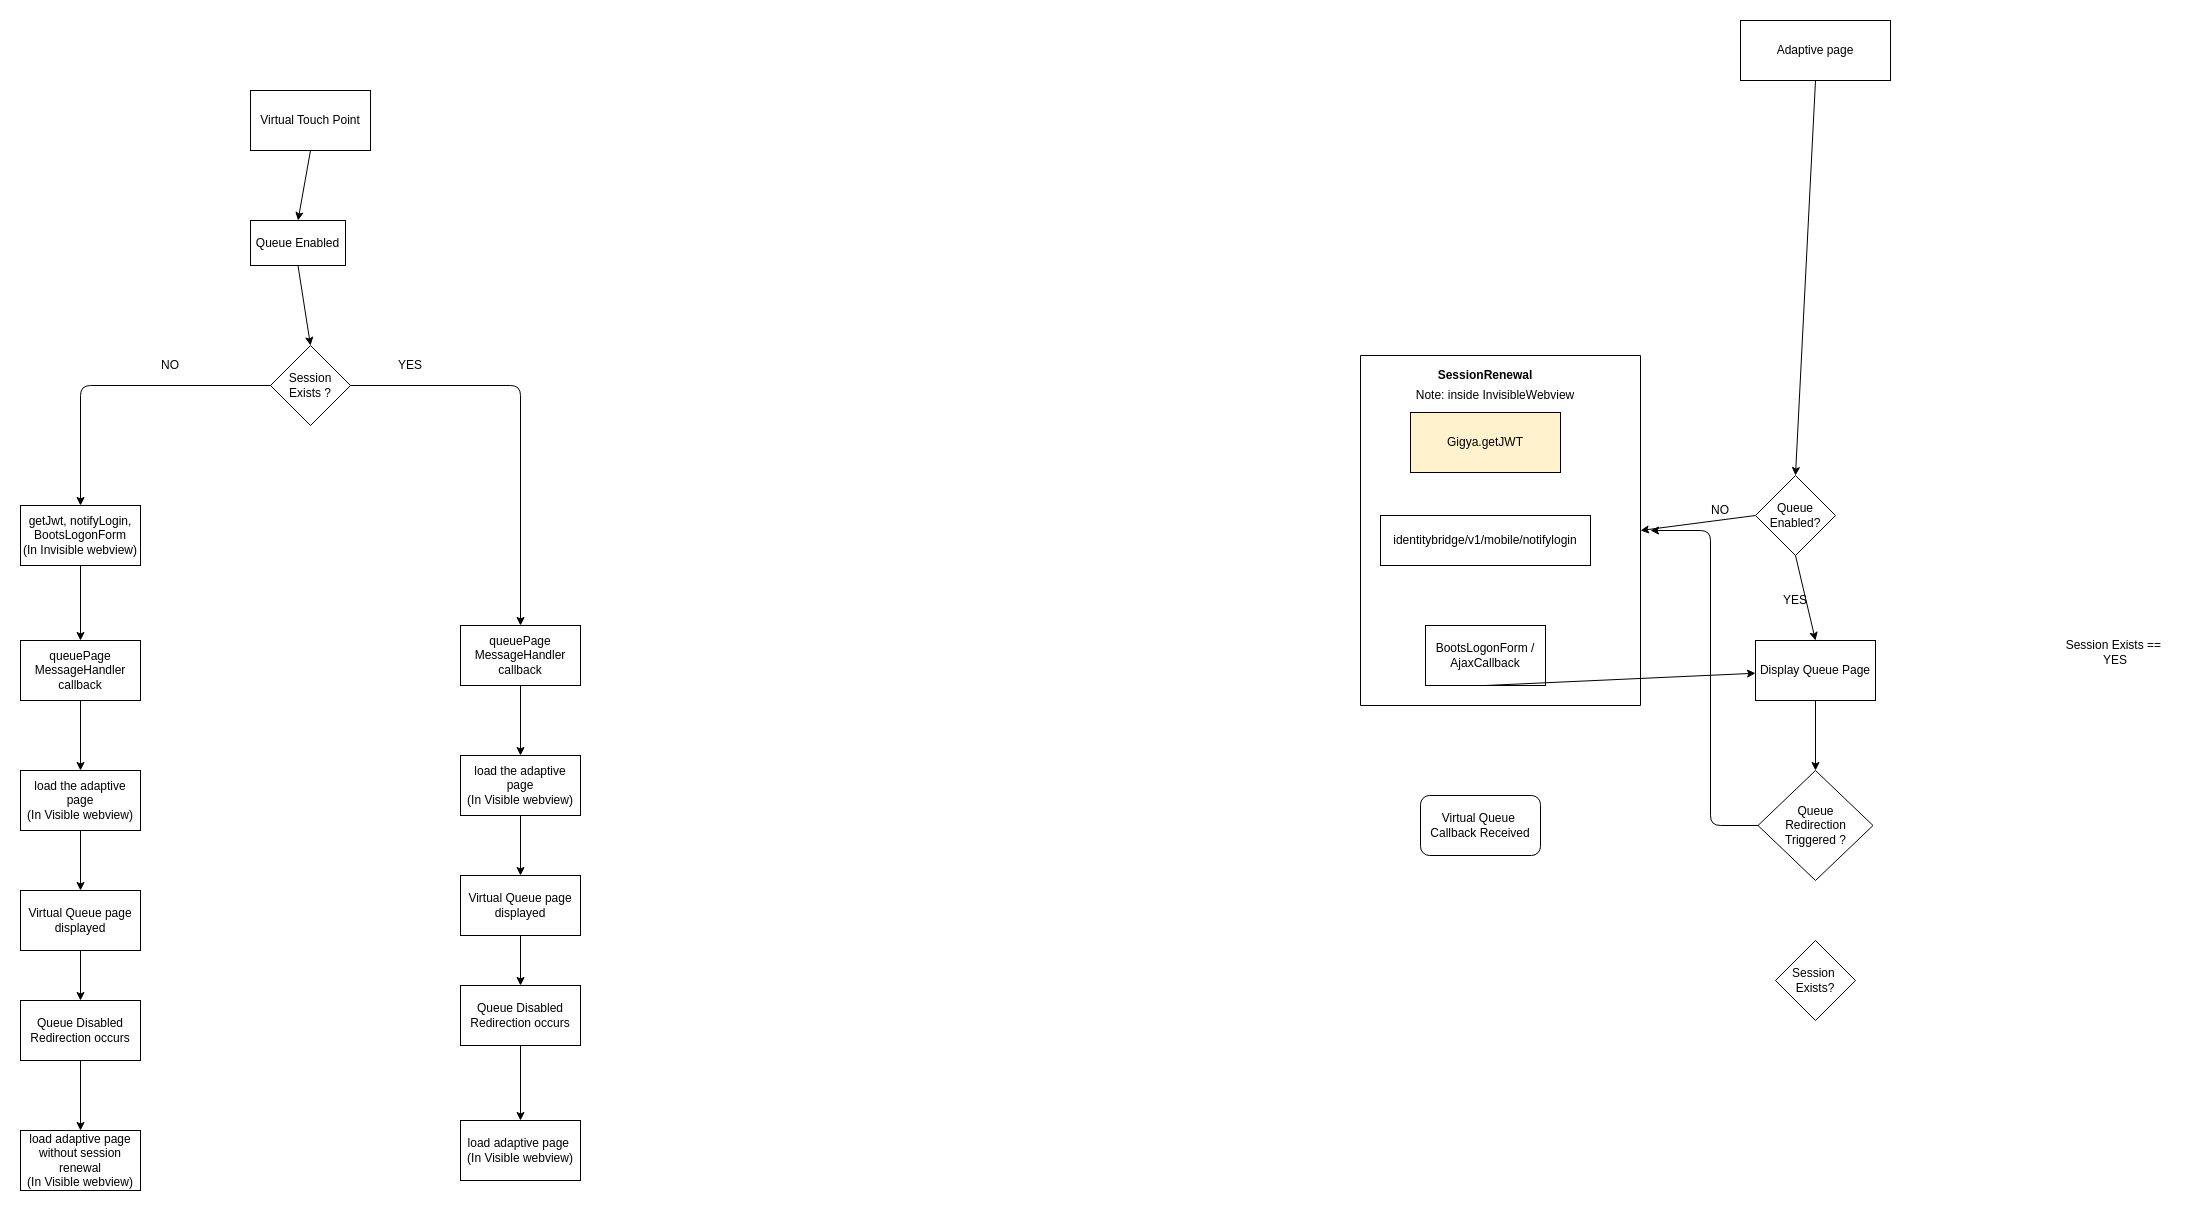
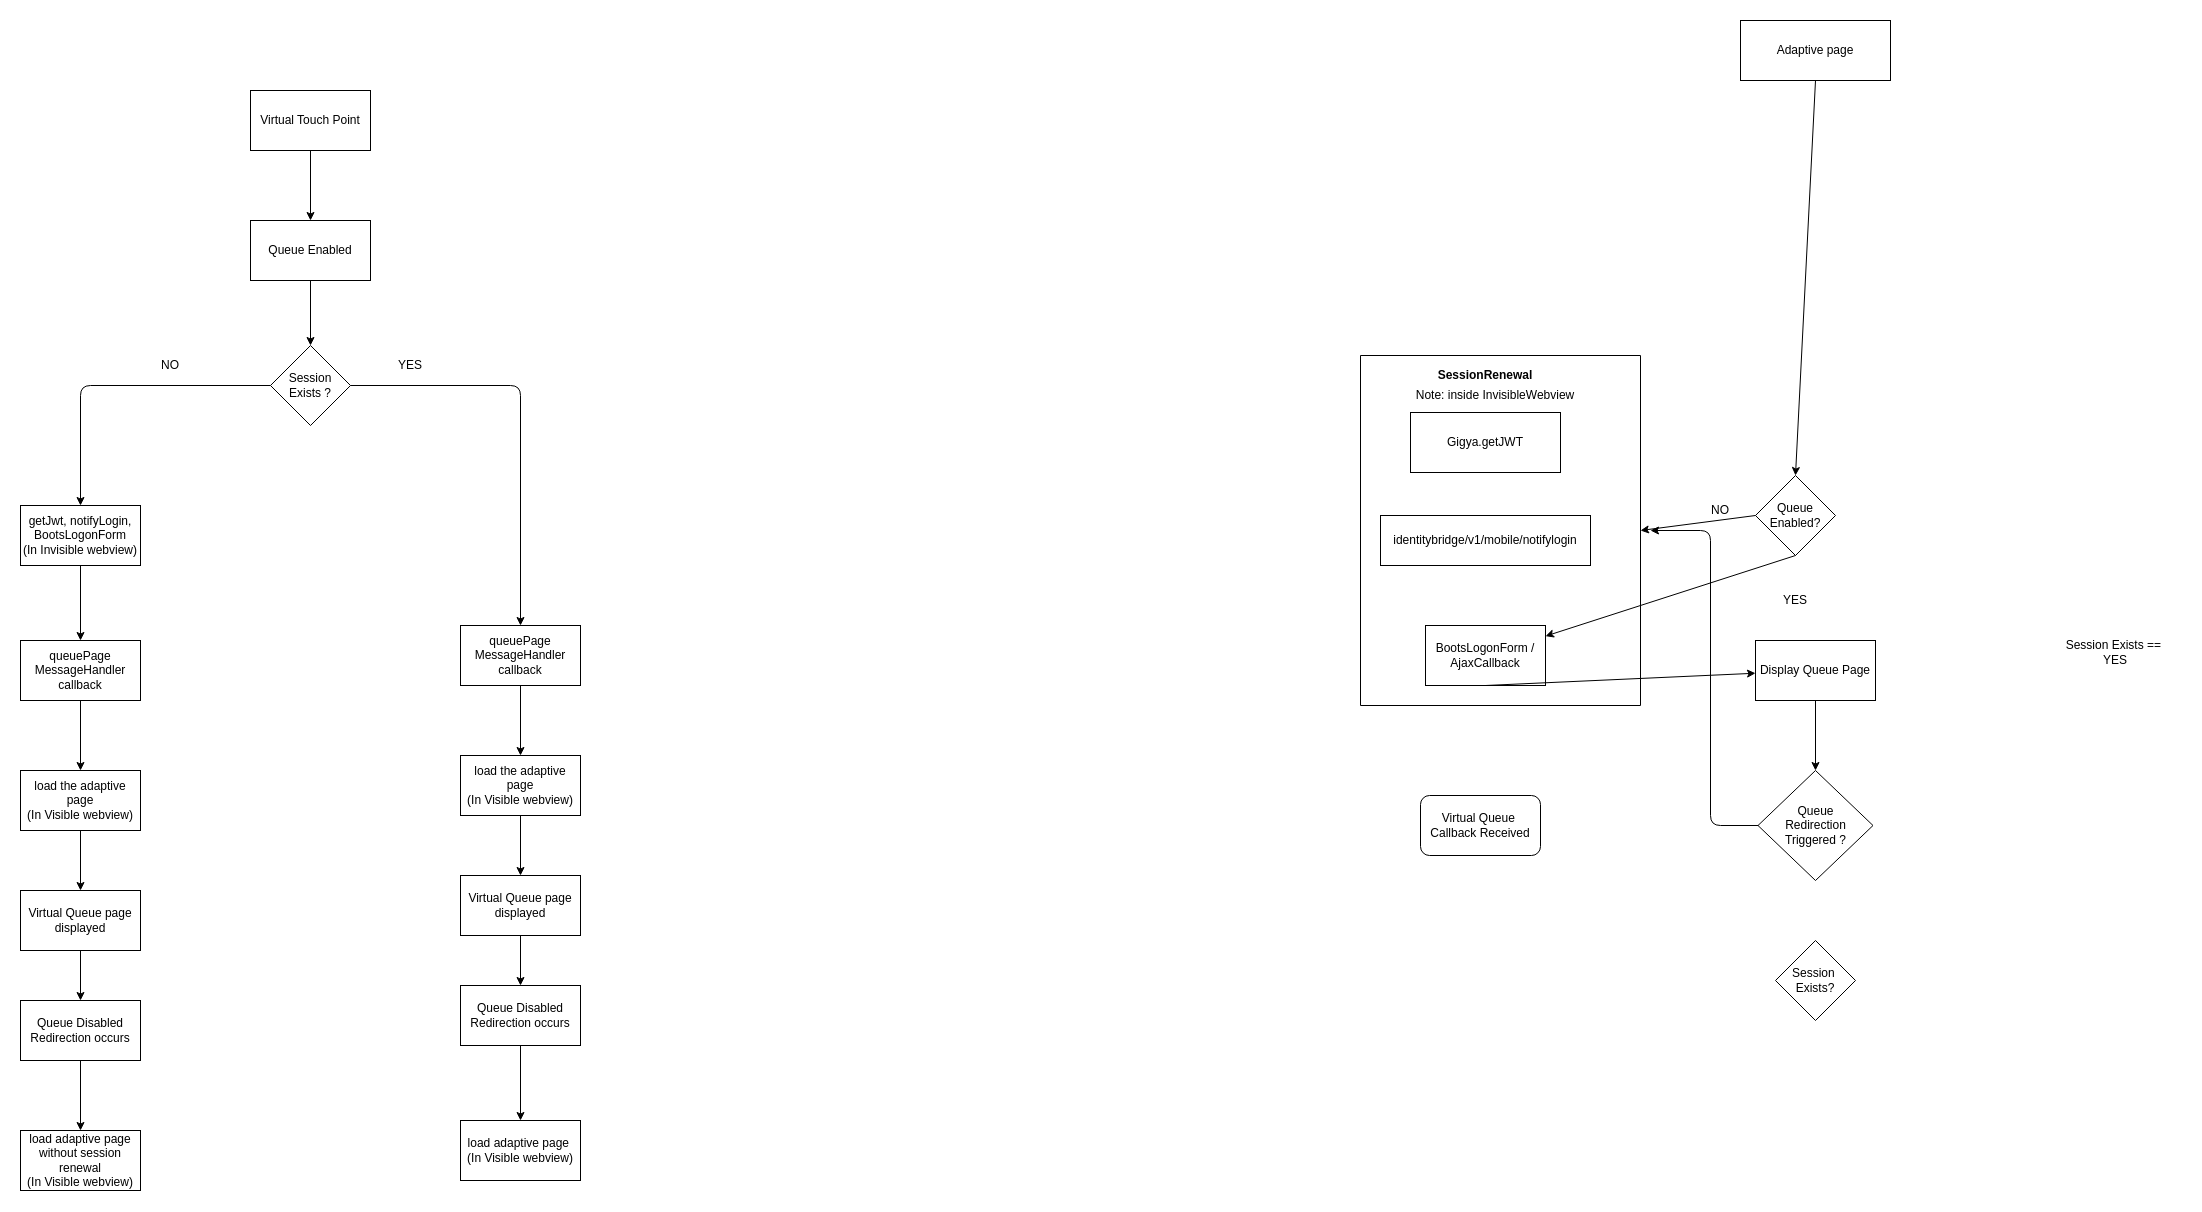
(298, 243) -> (311, 251)
(1486, 443) -> (1486, 443)
(1805, 595) -> (1674, 595)
